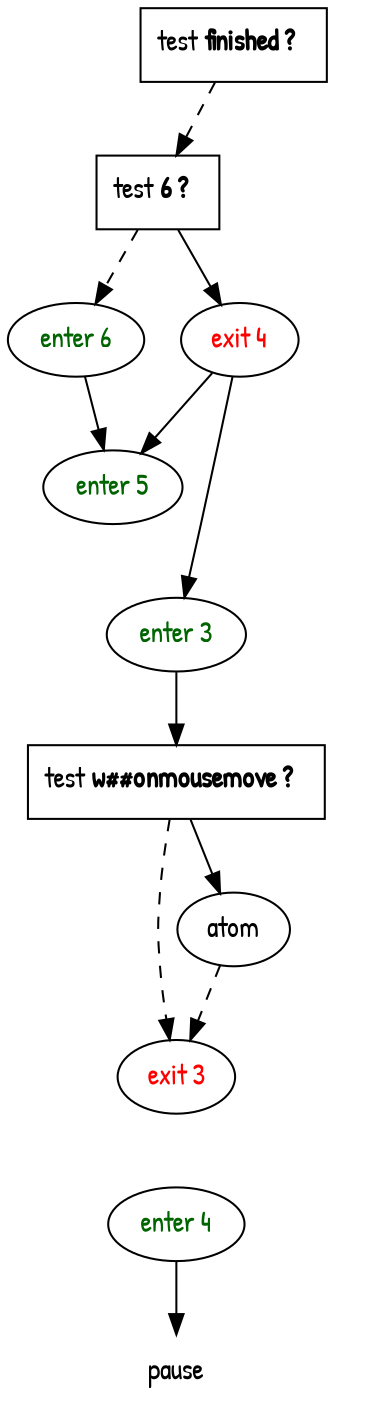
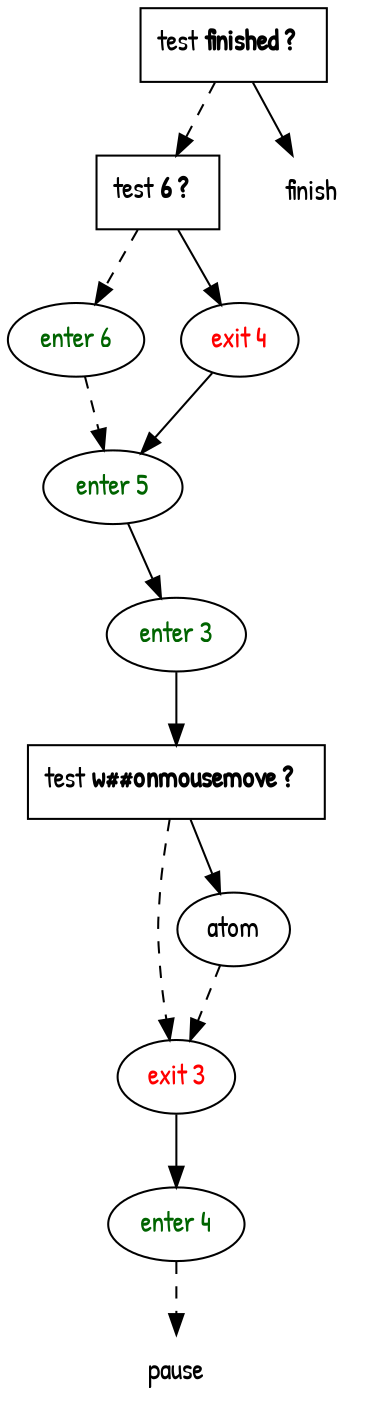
none -> (311, 192)
(92, 403) -> (92, 403)
(211, 477) -> (140, 551)
none -> (176, 1140)
(176, 1288) -> (176, 1288)
